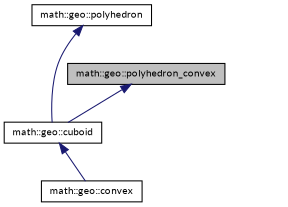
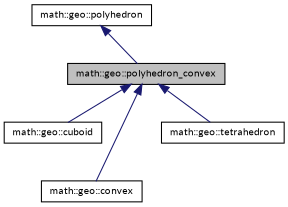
(55, 75) -> (123, 49)
none -> (223, 133)
(75, 167) -> (117, 137)
